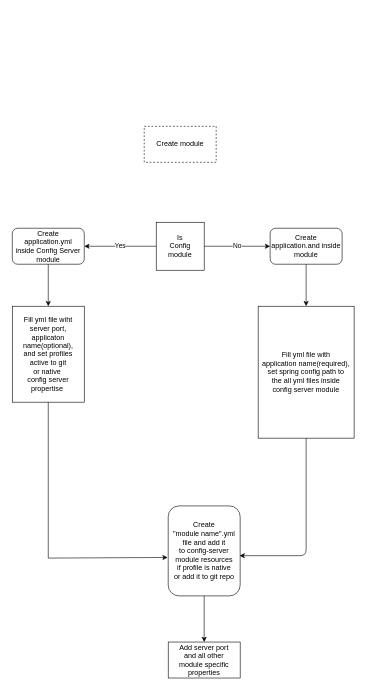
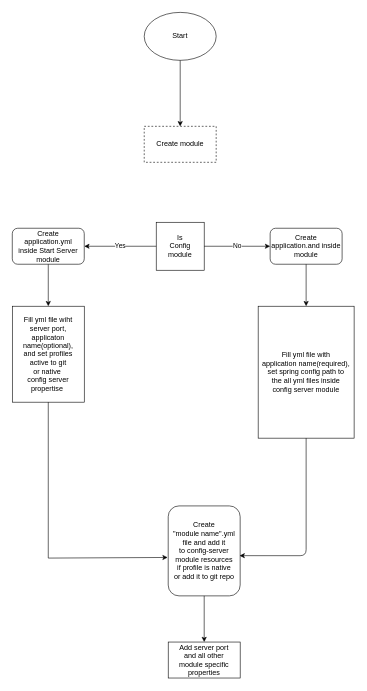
none -> (180, 36)
none -> (180, 120)
(48, 246) -> (48, 246)
